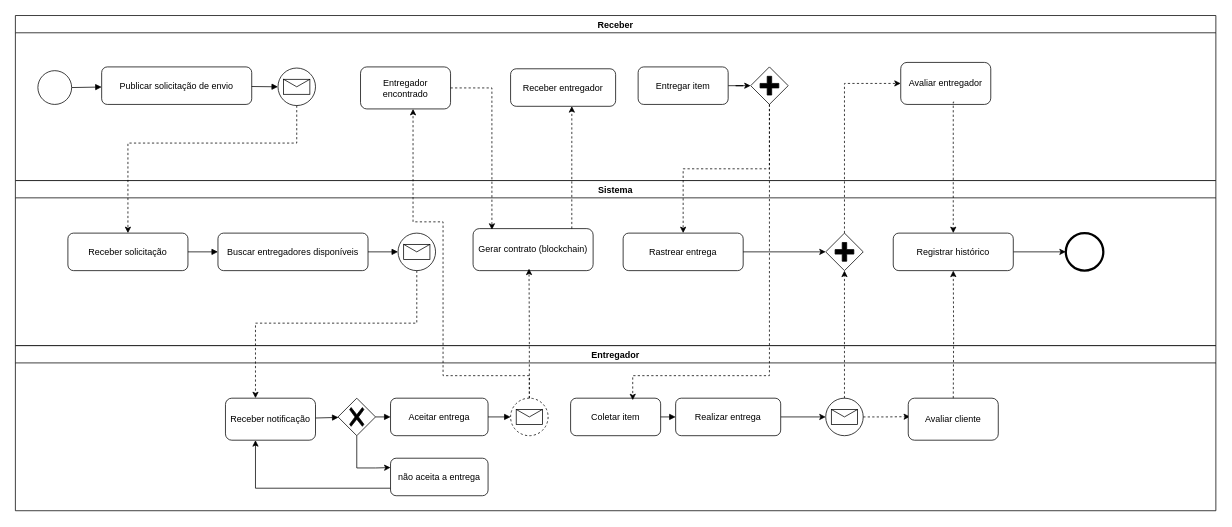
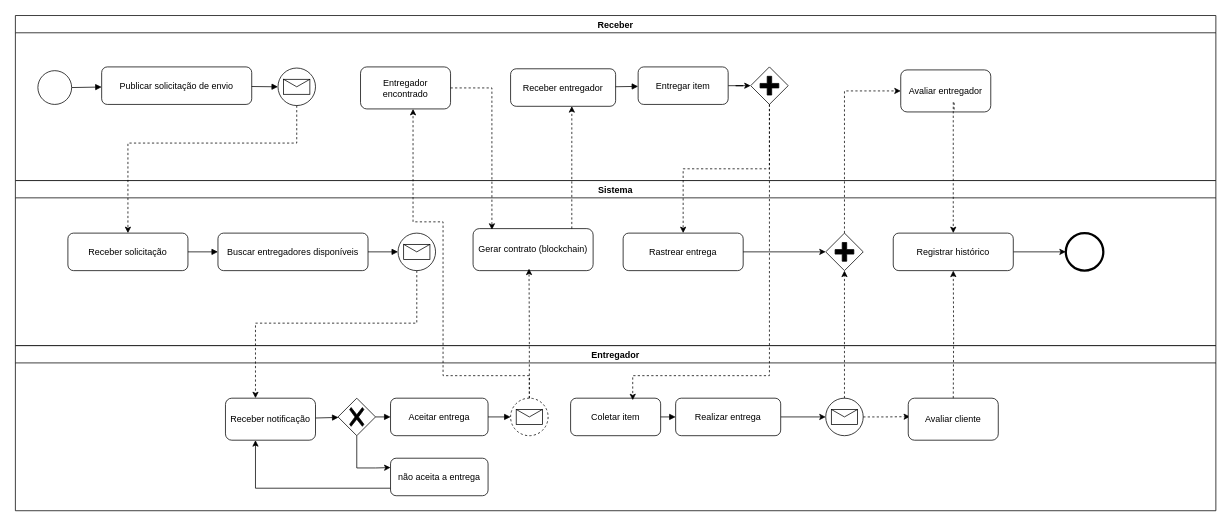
(945, 83) -> (945, 91)
none -> (624, 86)
